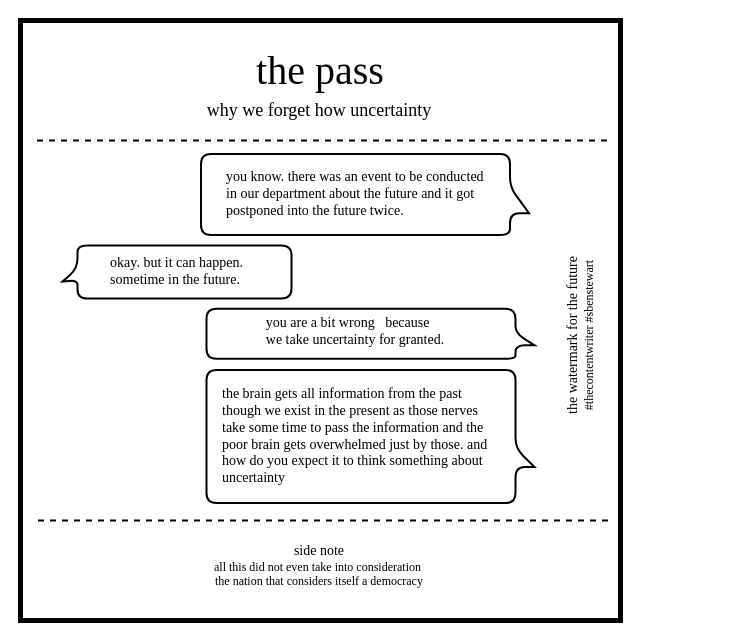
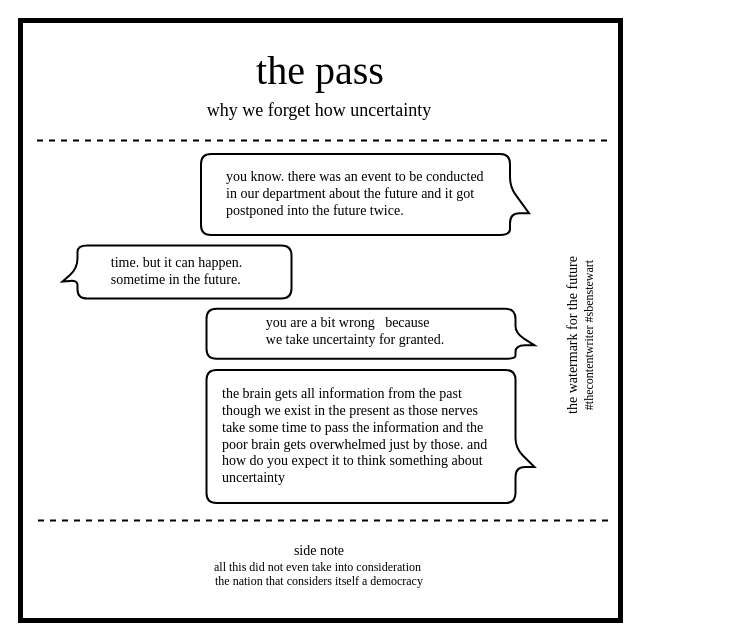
(177, 272) -> (177, 272)
